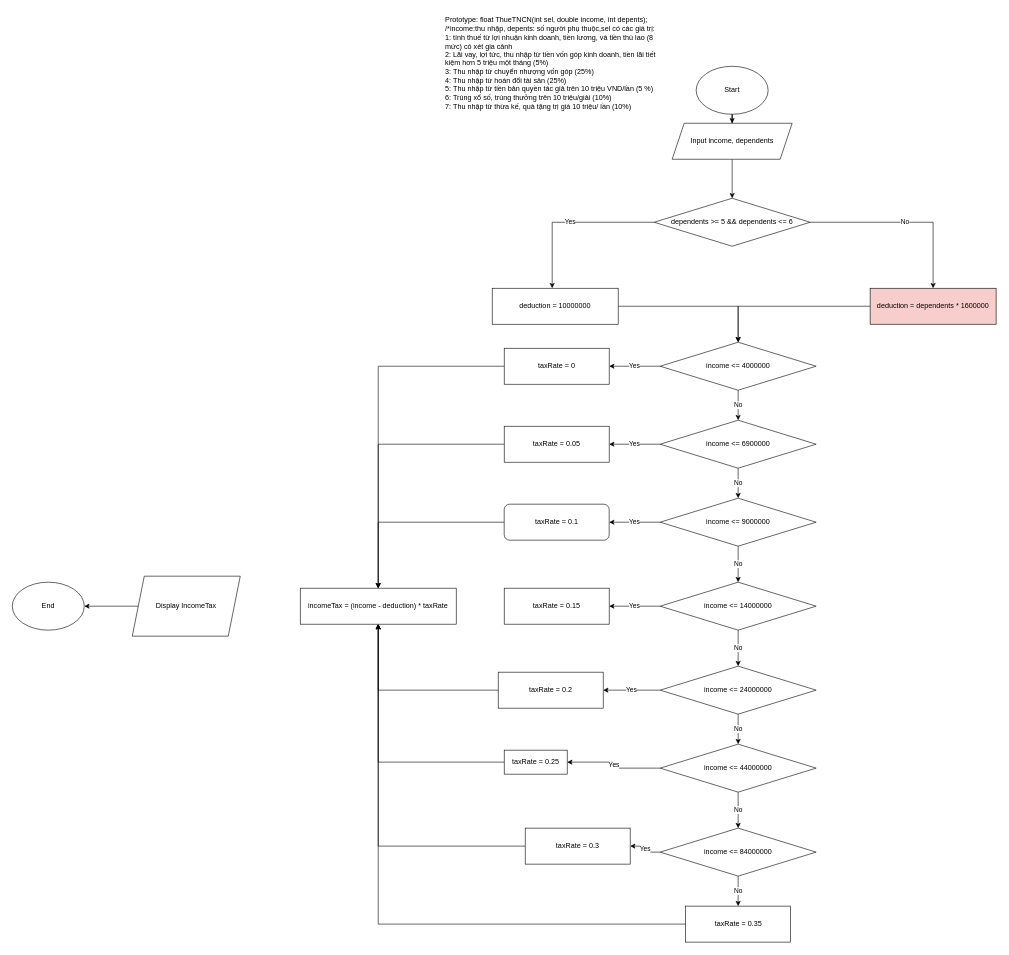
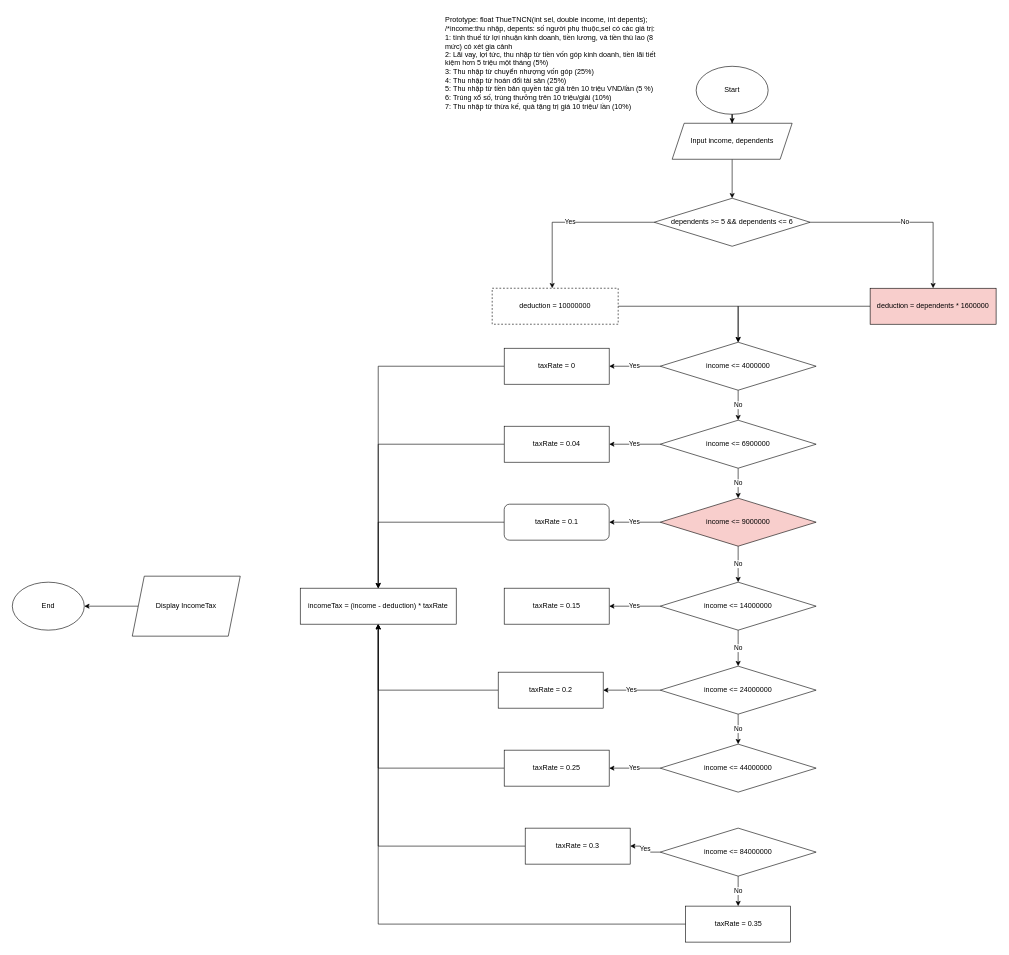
(555, 306) -> (555, 306)
(557, 444) -> (557, 444)
(738, 522) -> (738, 522)
(536, 762) -> (557, 768)
(738, 809) -> none
